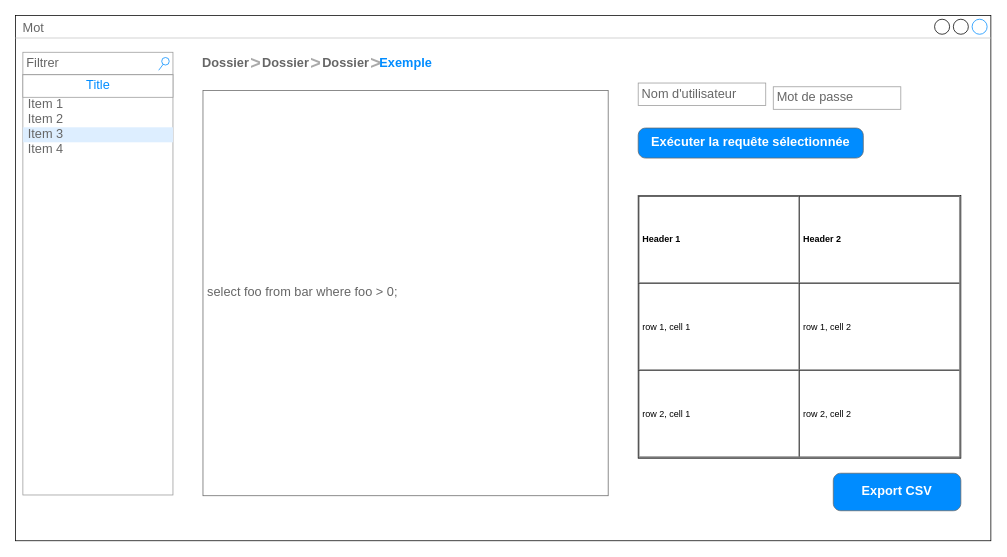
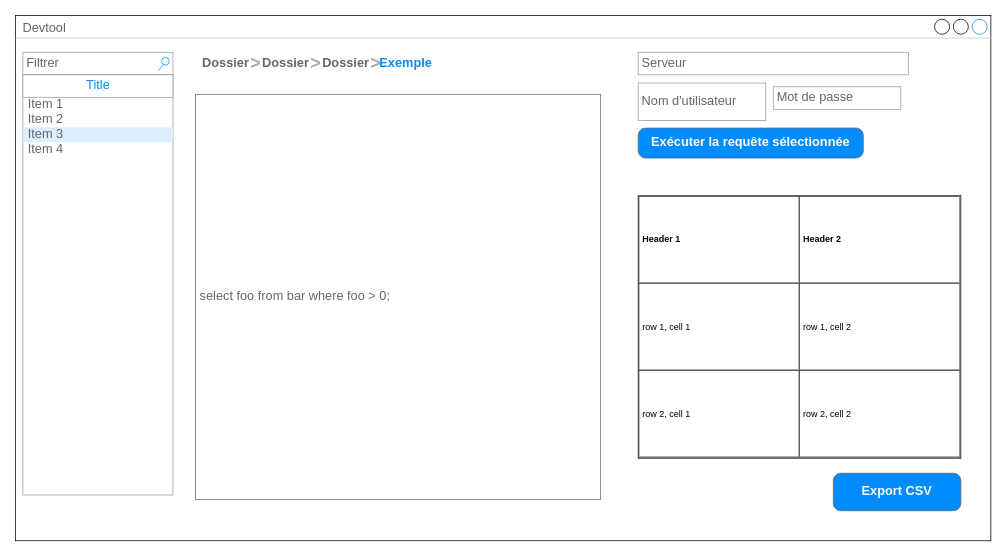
(34, 28) -> (46, 28)
none -> (773, 63)
(702, 94) -> (702, 102)
(405, 293) -> (398, 297)
